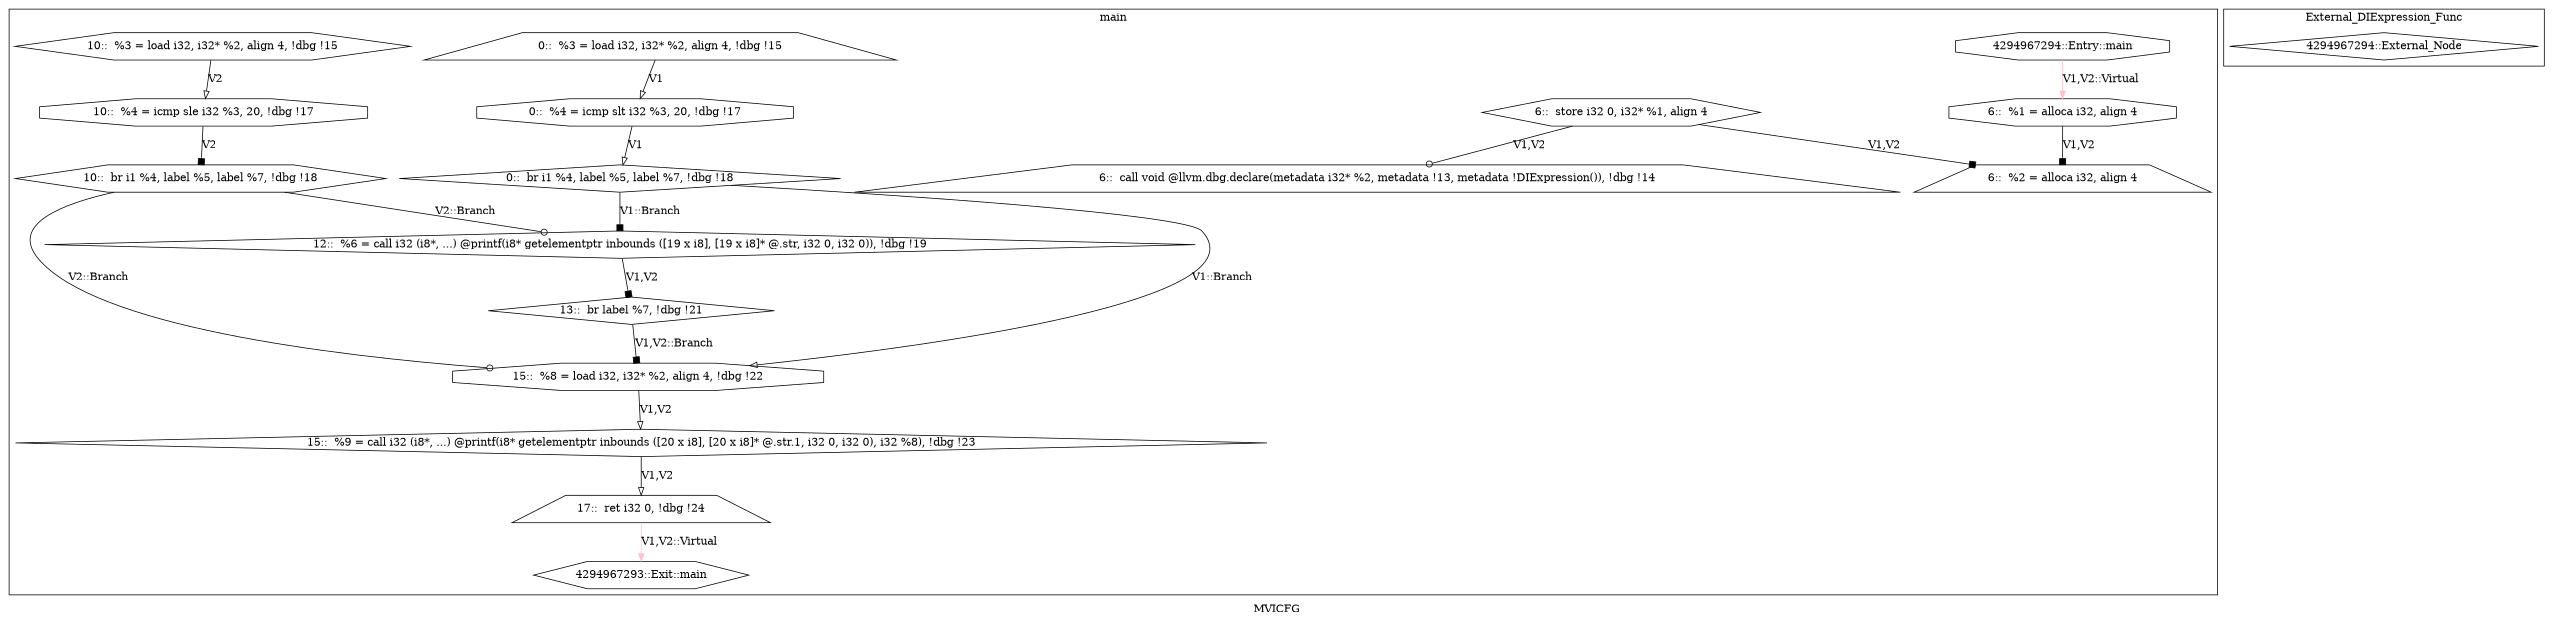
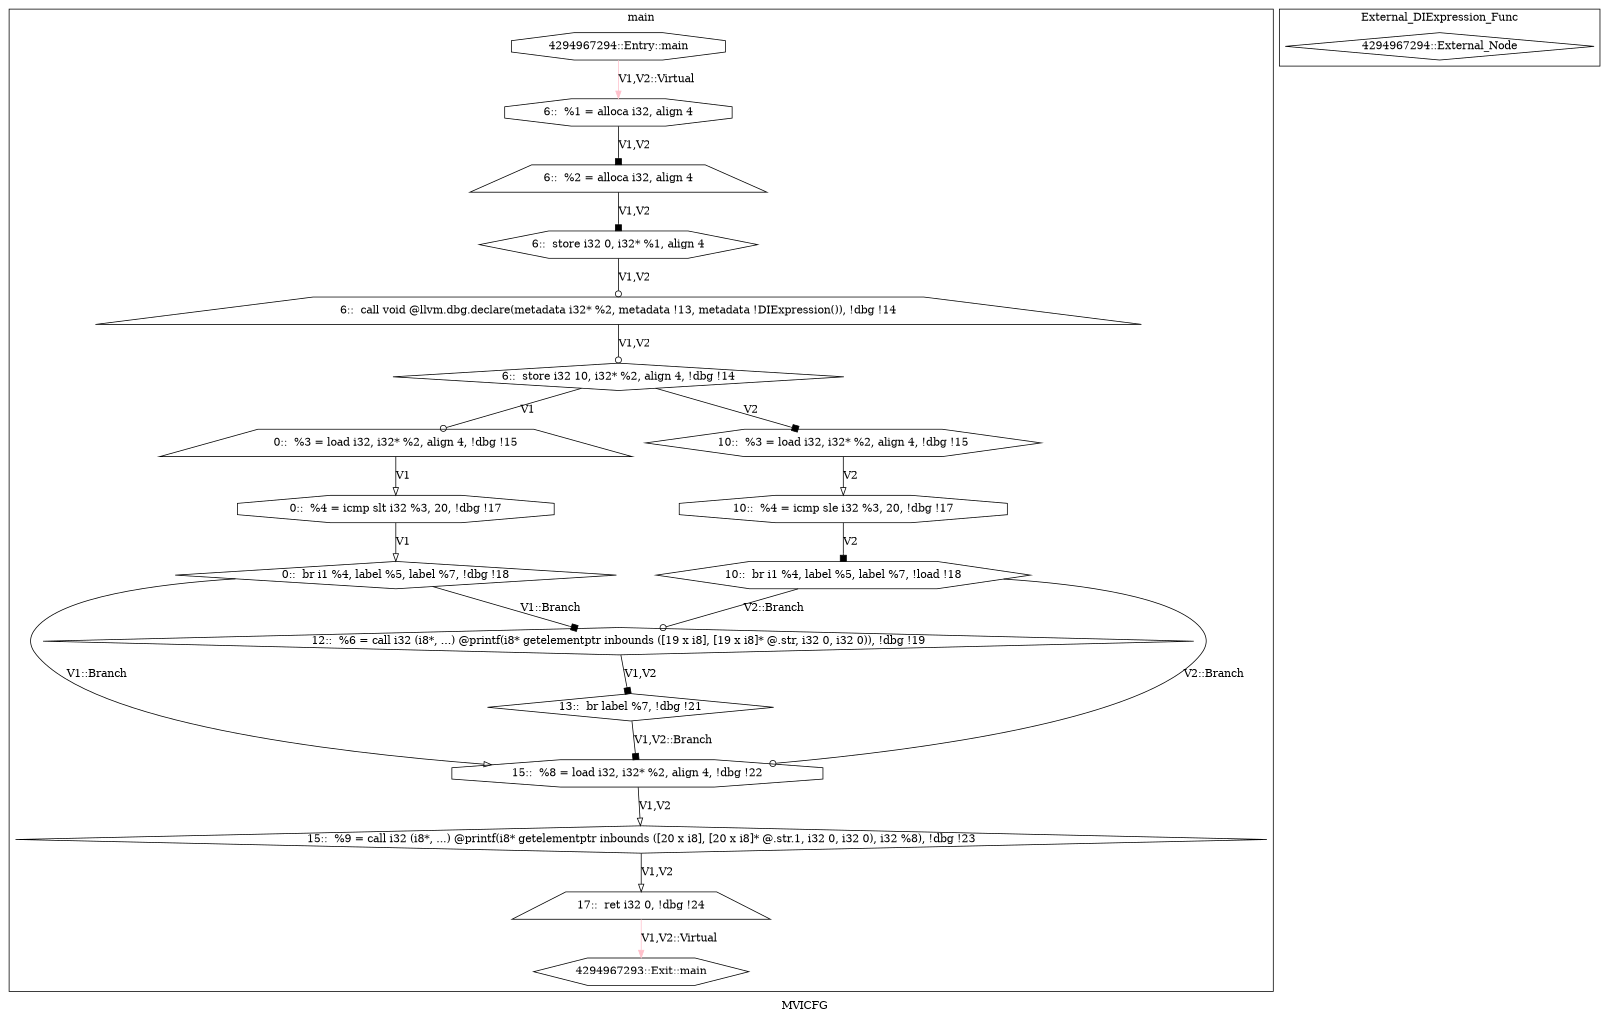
(1833, 144) -> (618, 208)
(201, 179) -> (843, 575)
none -> (618, 377)
